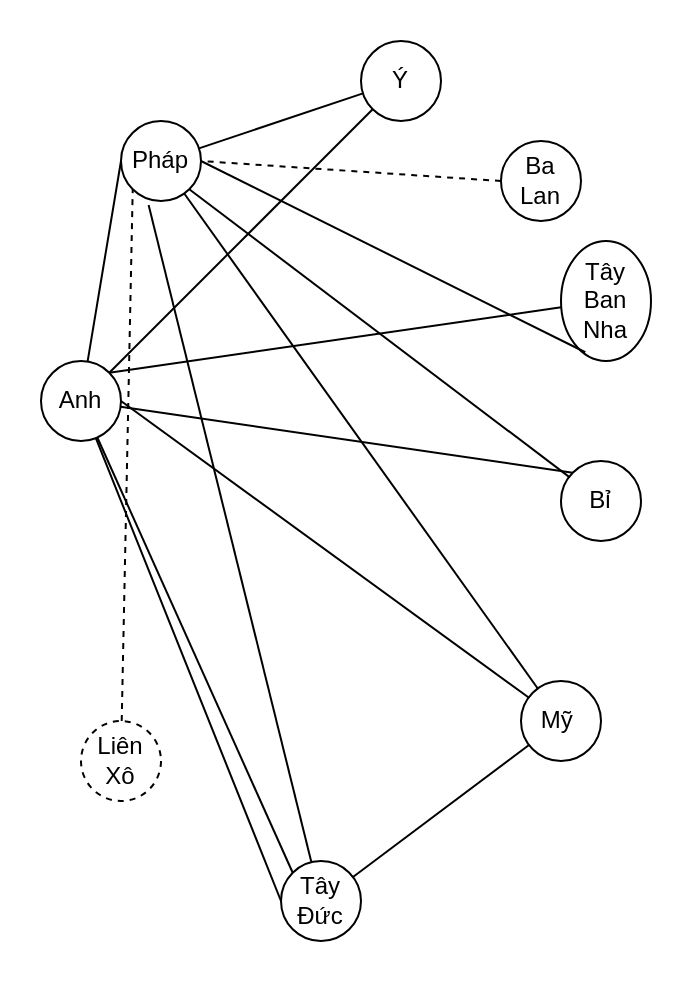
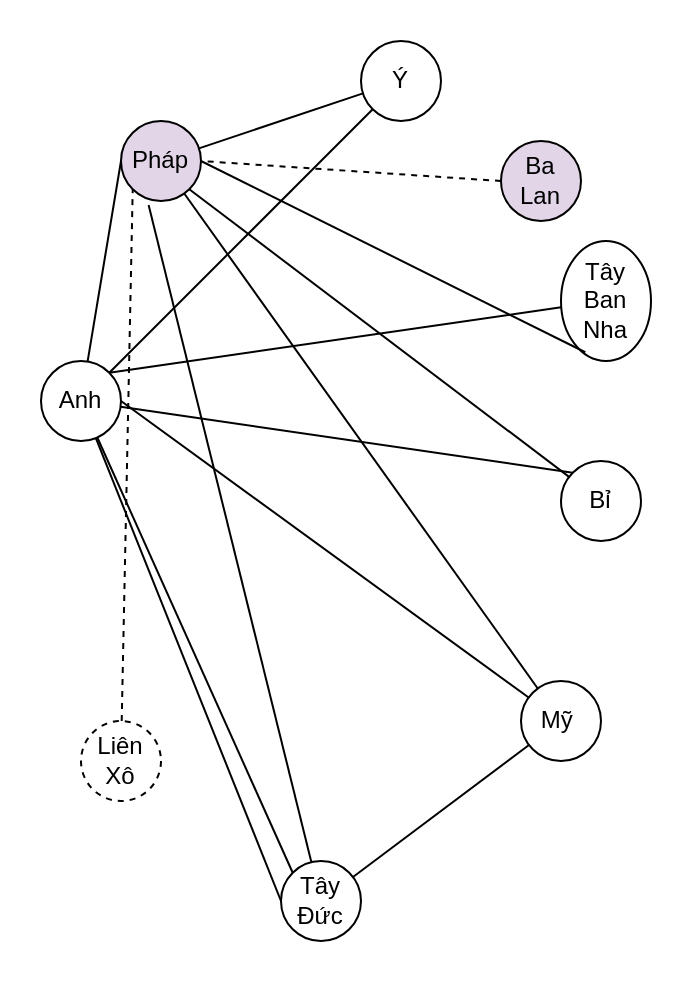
(161, 161) -> (161, 161)
(541, 181) -> (541, 181)
